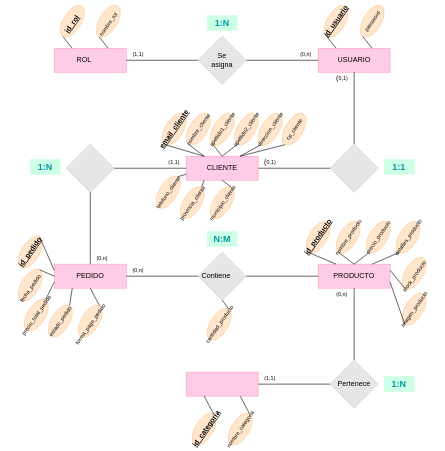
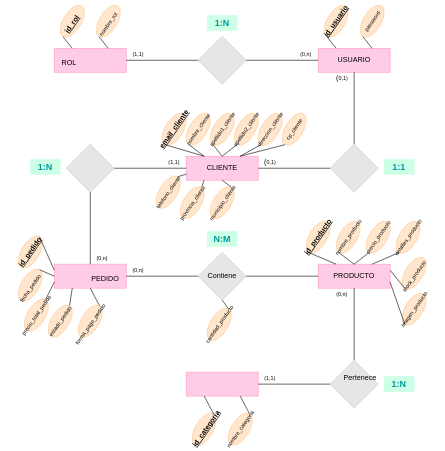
(84, 60) -> (69, 63)
(222, 60) -> none
(90, 276) -> (105, 279)
(216, 276) -> (222, 276)
(354, 384) -> (360, 378)
